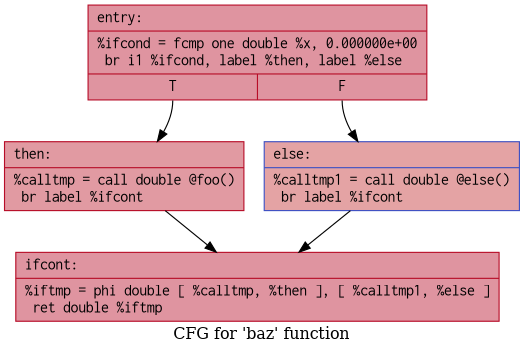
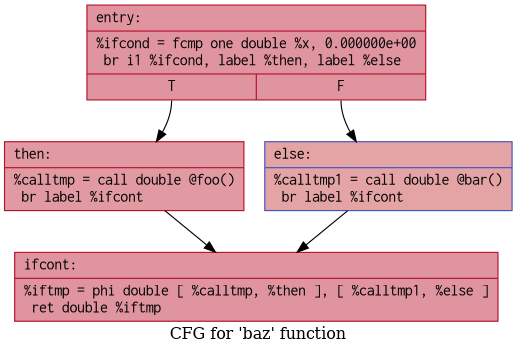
(392, 180) -> (388, 180)
